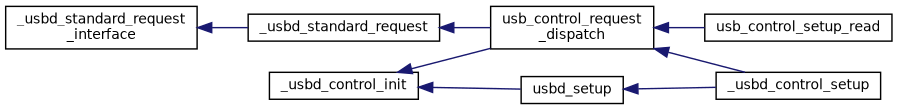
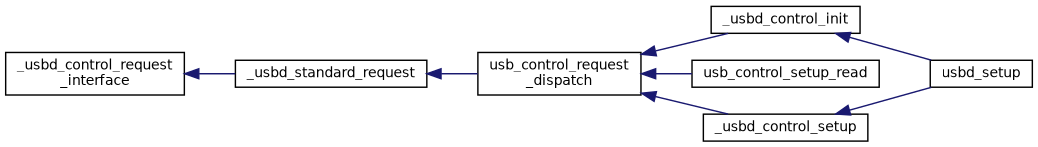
(101, 28) -> (95, 74)
(451, 59) -> (692, 42)
(677, 88) -> (890, 99)
